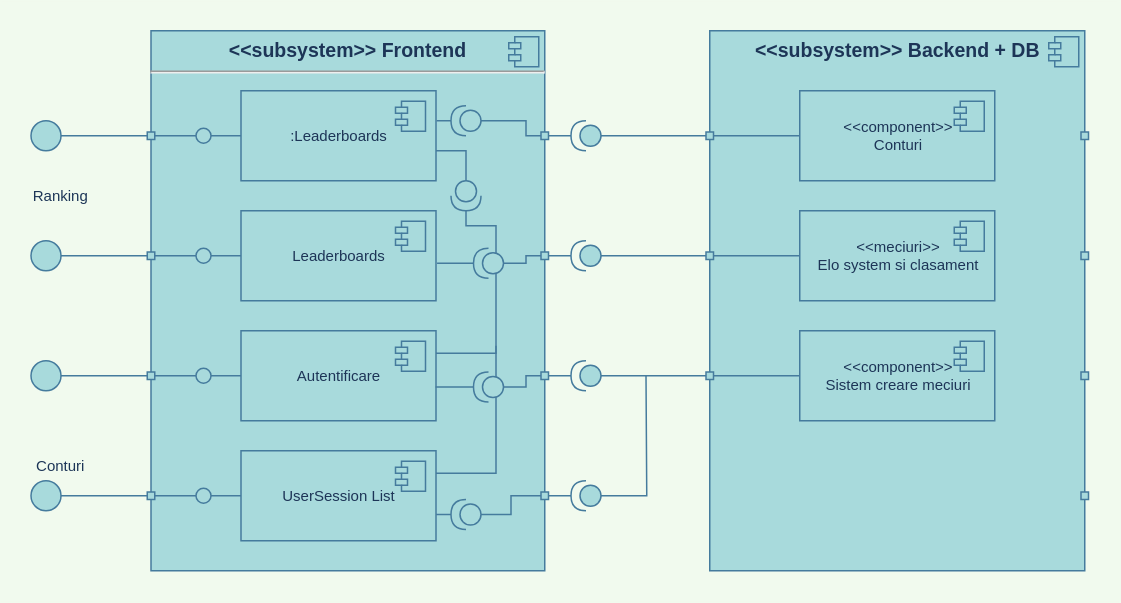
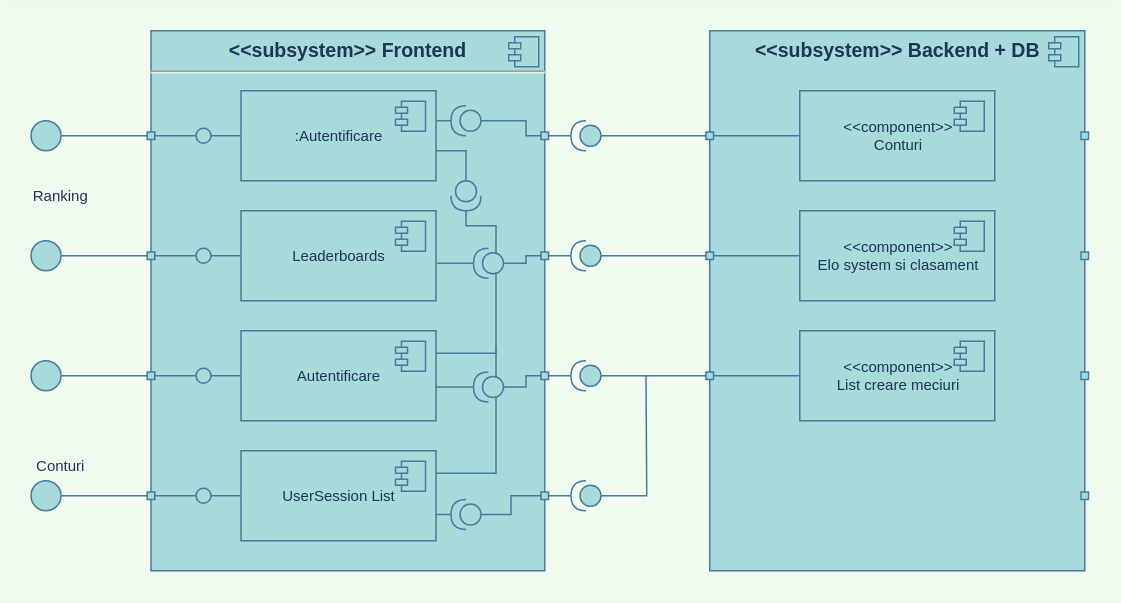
(339, 136) -> (339, 136)
(899, 256) -> (899, 256)
(899, 376) -> (899, 376)
